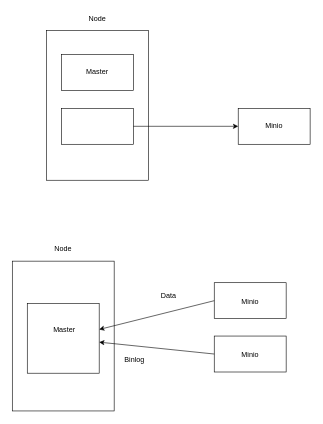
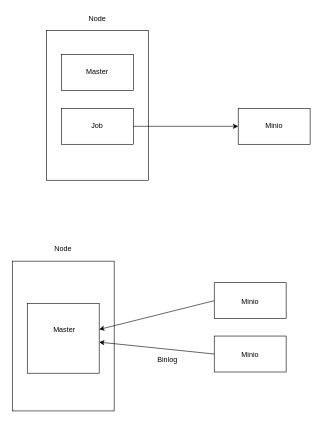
none -> (98, 126)
(169, 296) -> none
(135, 360) -> (168, 360)
